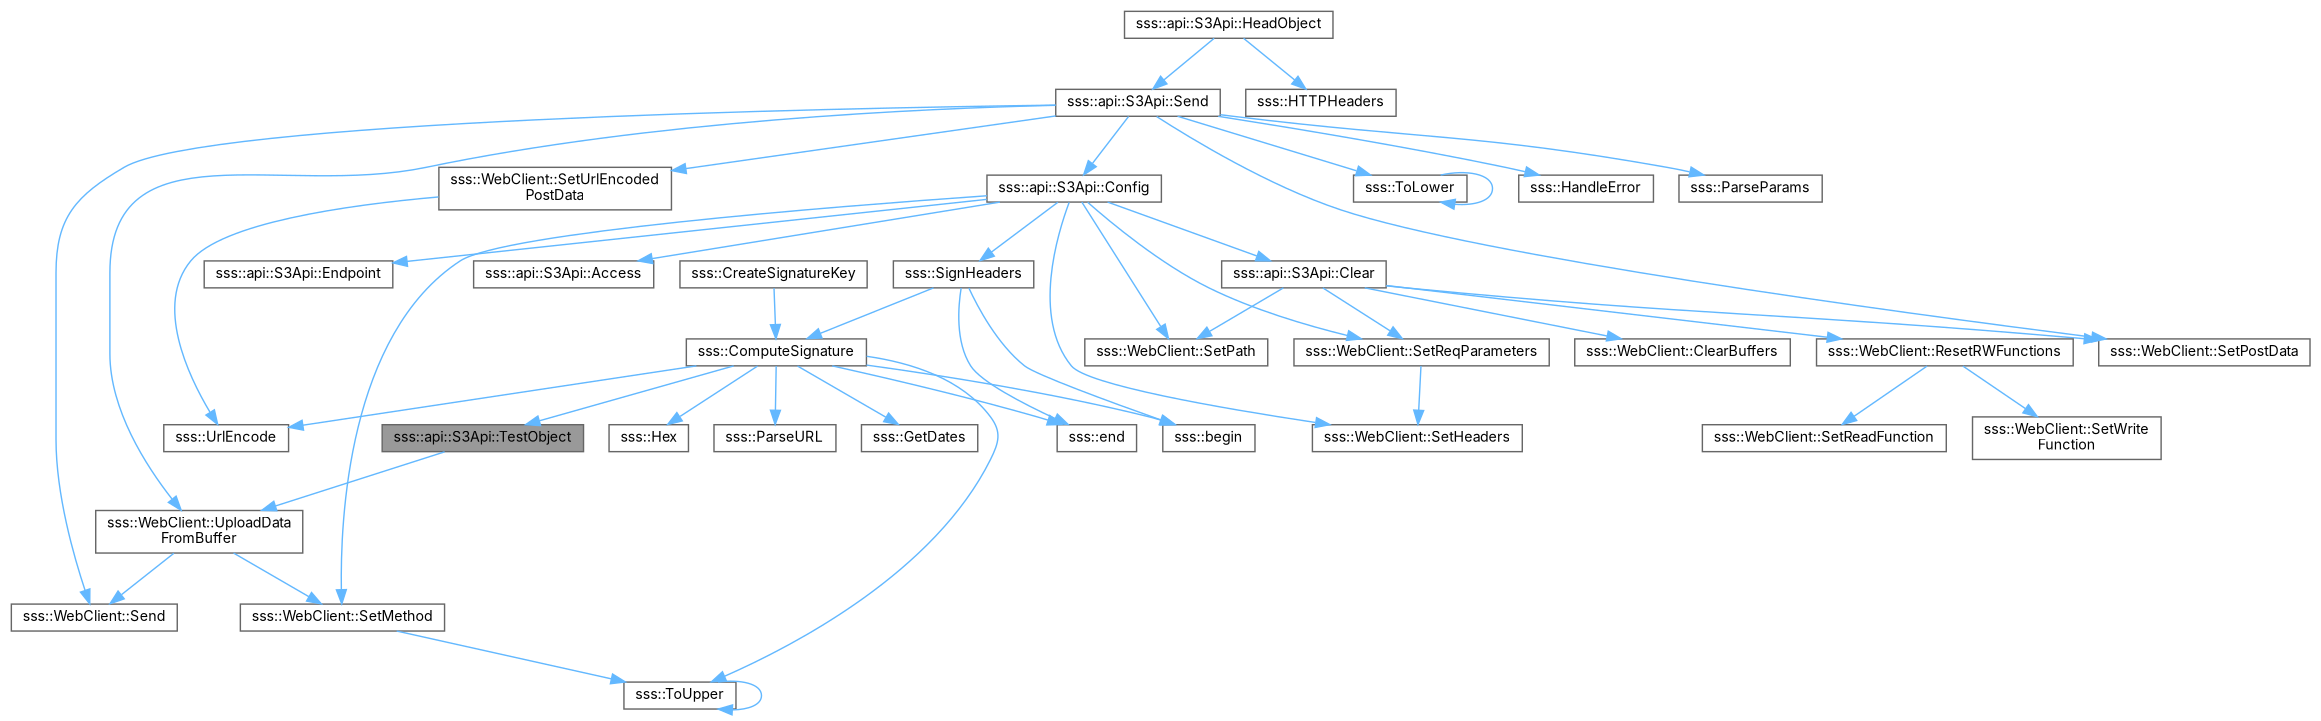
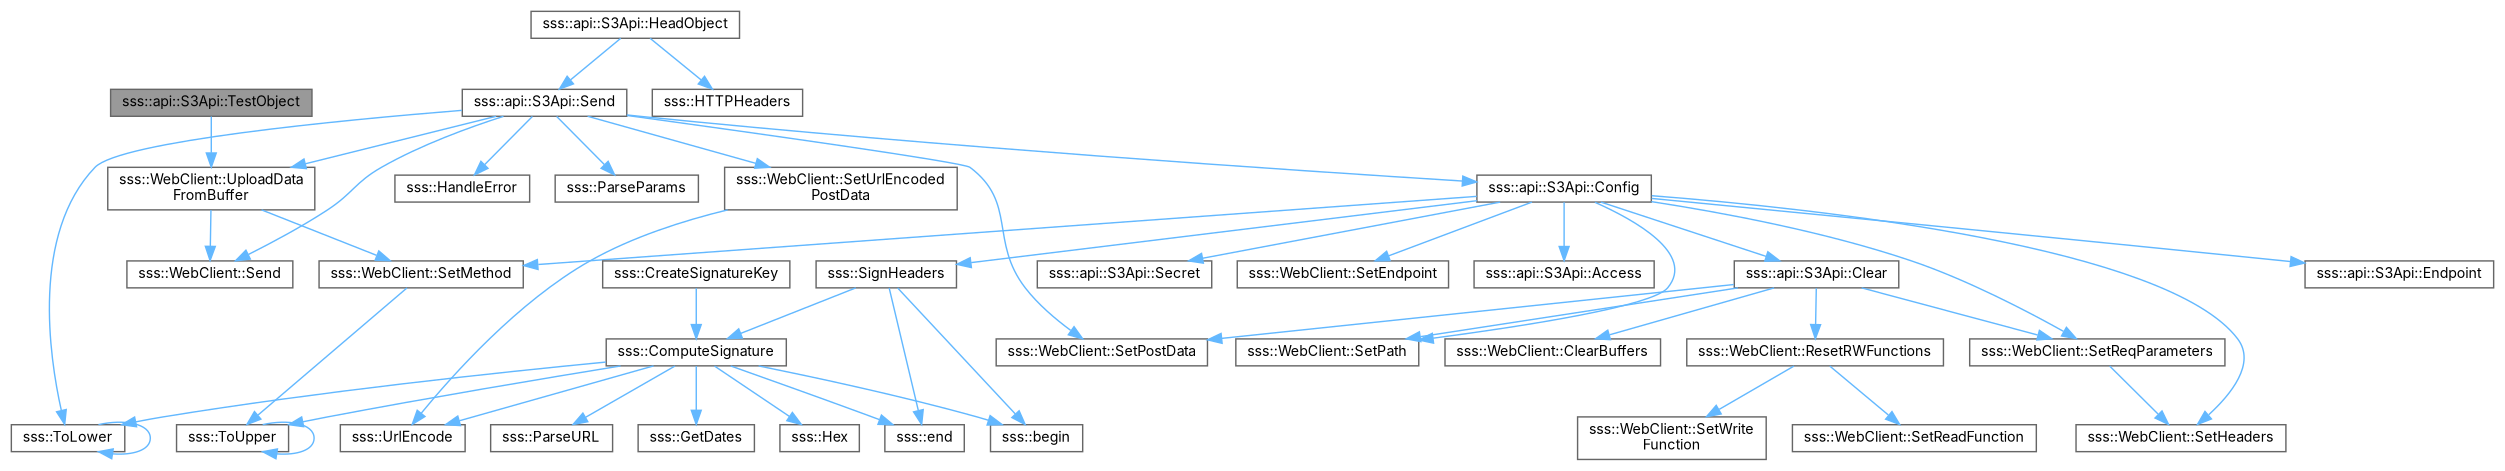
none -> (1125, 274)
none -> (1343, 274)
(637, 393) -> (370, 388)
